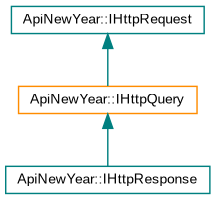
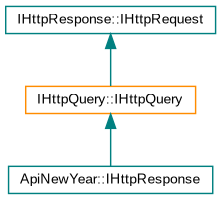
(108, 20) -> (111, 20)
(108, 100) -> (111, 100)
